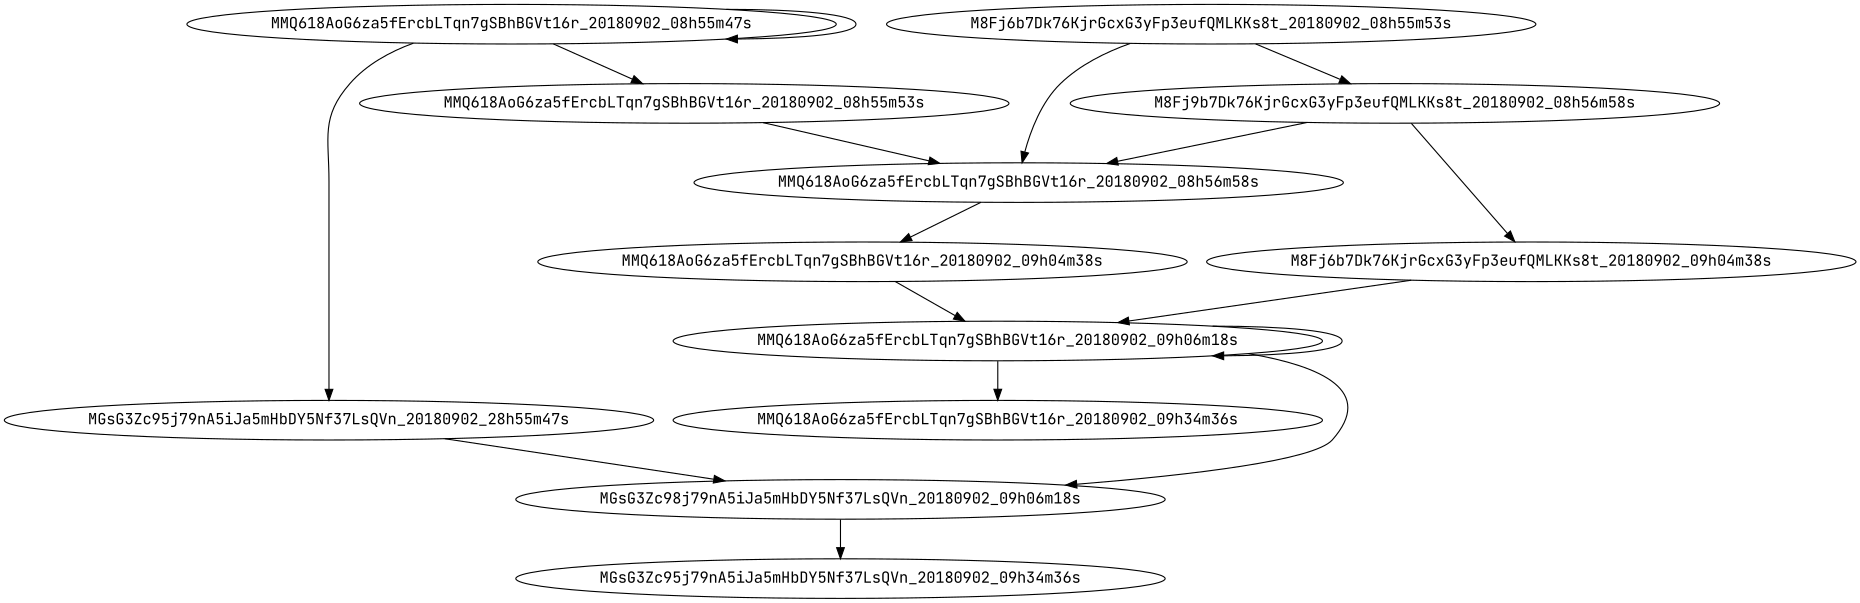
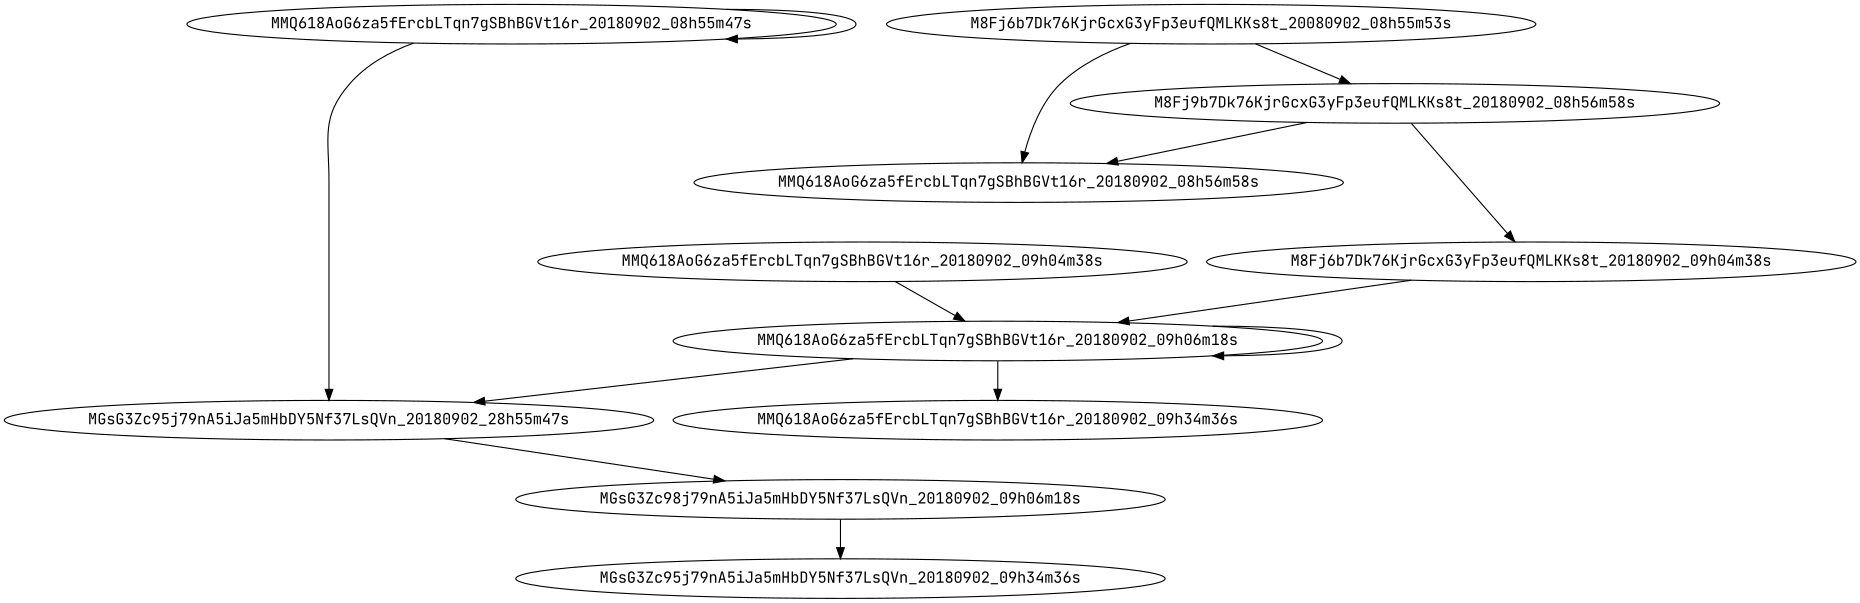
(1211, 24) -> (1211, 24)
(684, 103) -> none
(946, 220) -> none
(1284, 458) -> (669, 380)
